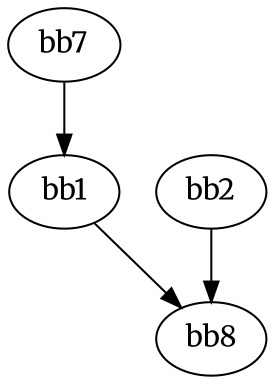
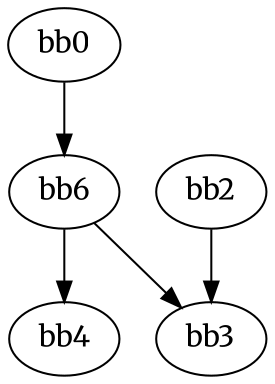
(64, 45) -> (64, 45)
(64, 192) -> (64, 192)
none -> (64, 339)
(211, 339) -> (211, 339)
